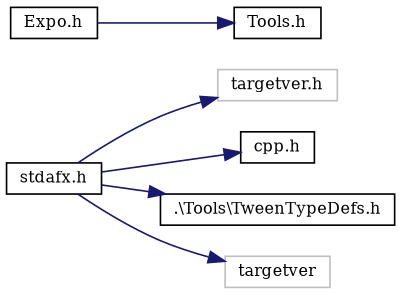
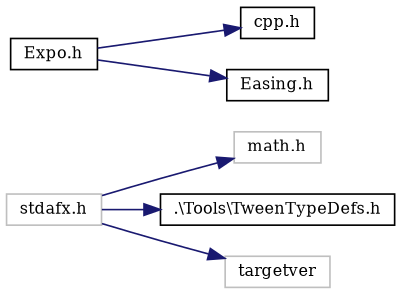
(278, 23) -> (278, 85)
(278, 85) -> (278, 147)
(163, 163) -> (161, 39)
(54, 178) -> (54, 210)
